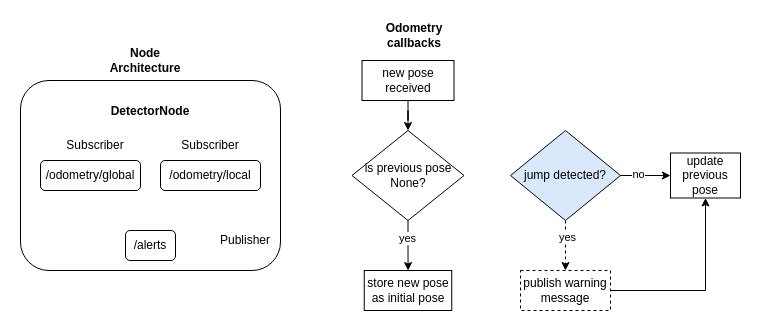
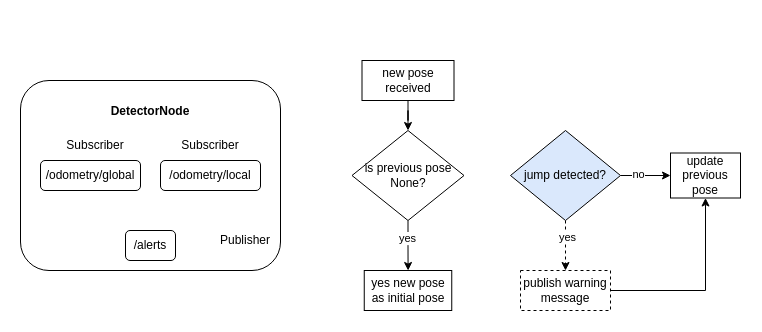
(415, 36) -> none
(146, 61) -> none
(409, 291) -> (409, 291)
